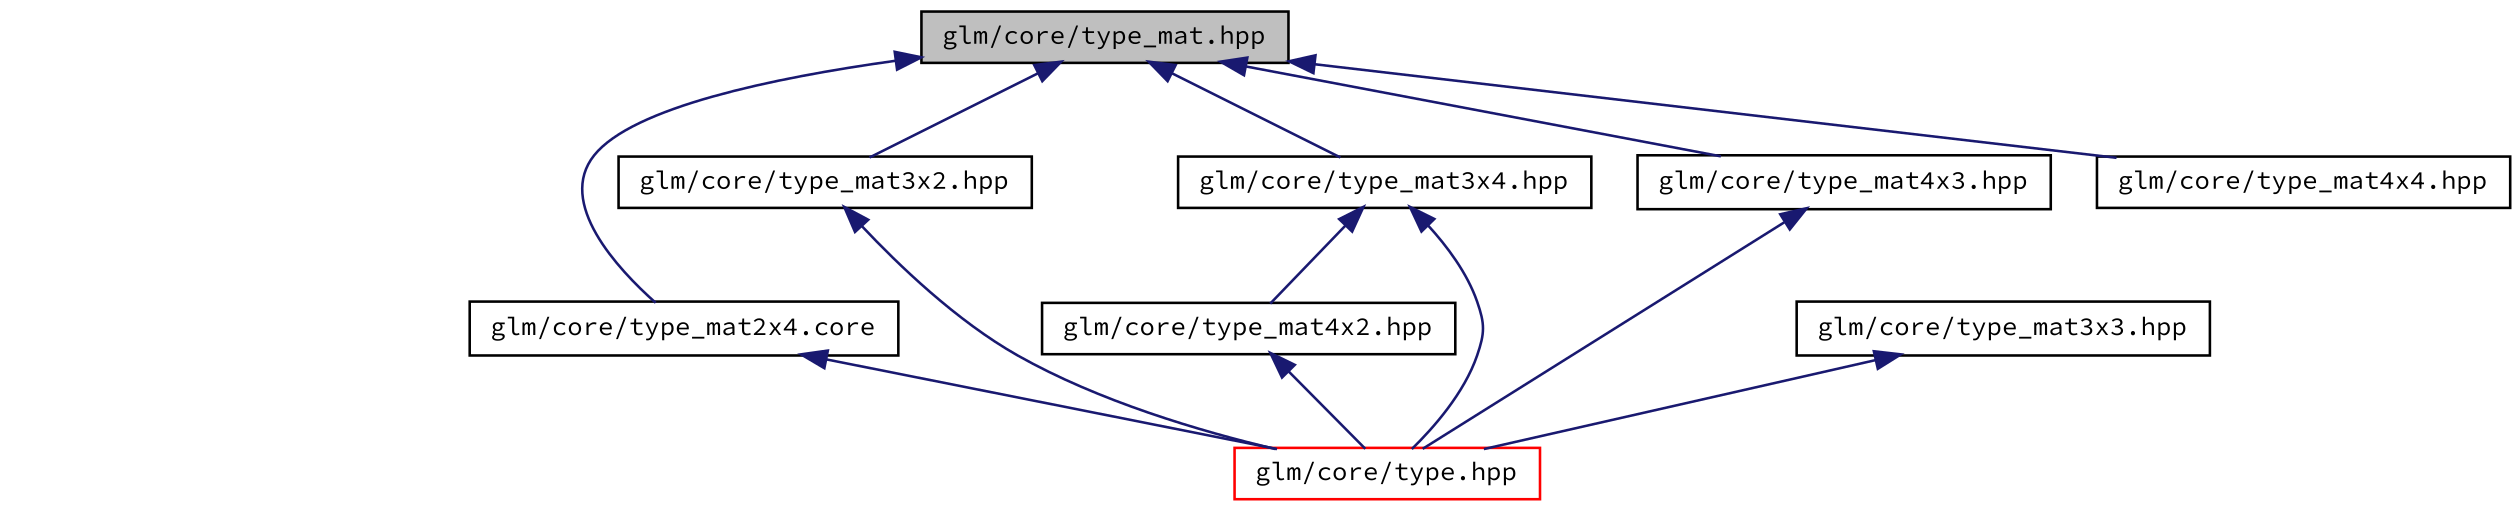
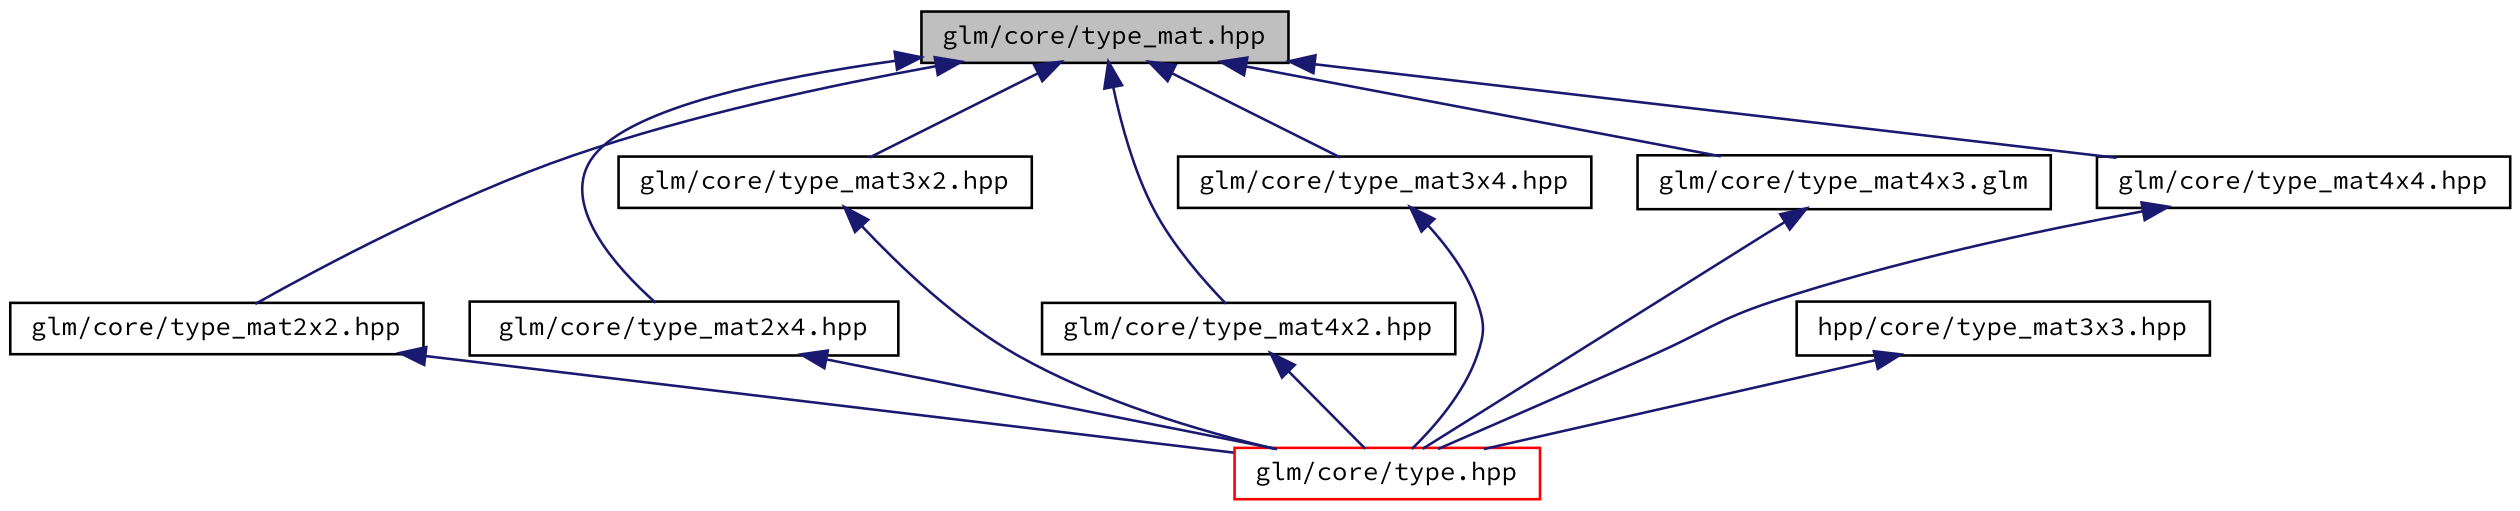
(1844, 182) -> (1844, 182)
(1308, 265) -> (1152, 205)
none -> (1780, 299)
none -> (217, 329)
(684, 329) -> (684, 329)
(2003, 329) -> (2003, 329)
